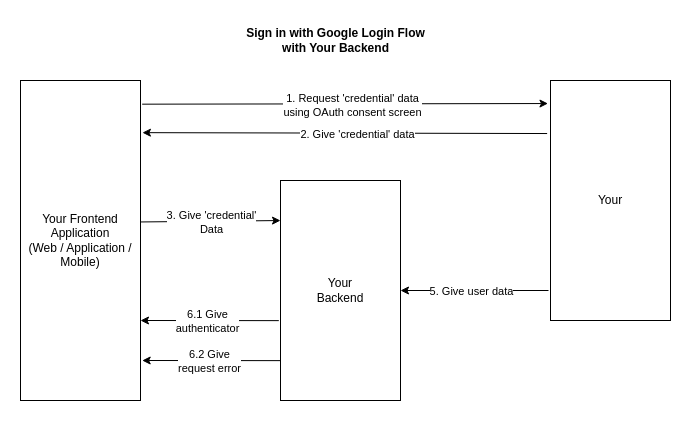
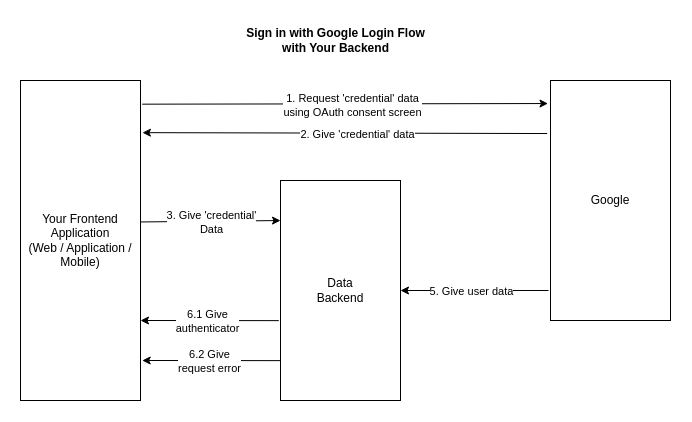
(611, 201) -> (611, 201)
(341, 291) -> (341, 291)
